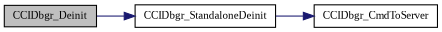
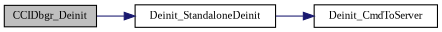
(205, 16) -> (205, 16)
(376, 16) -> (376, 16)
